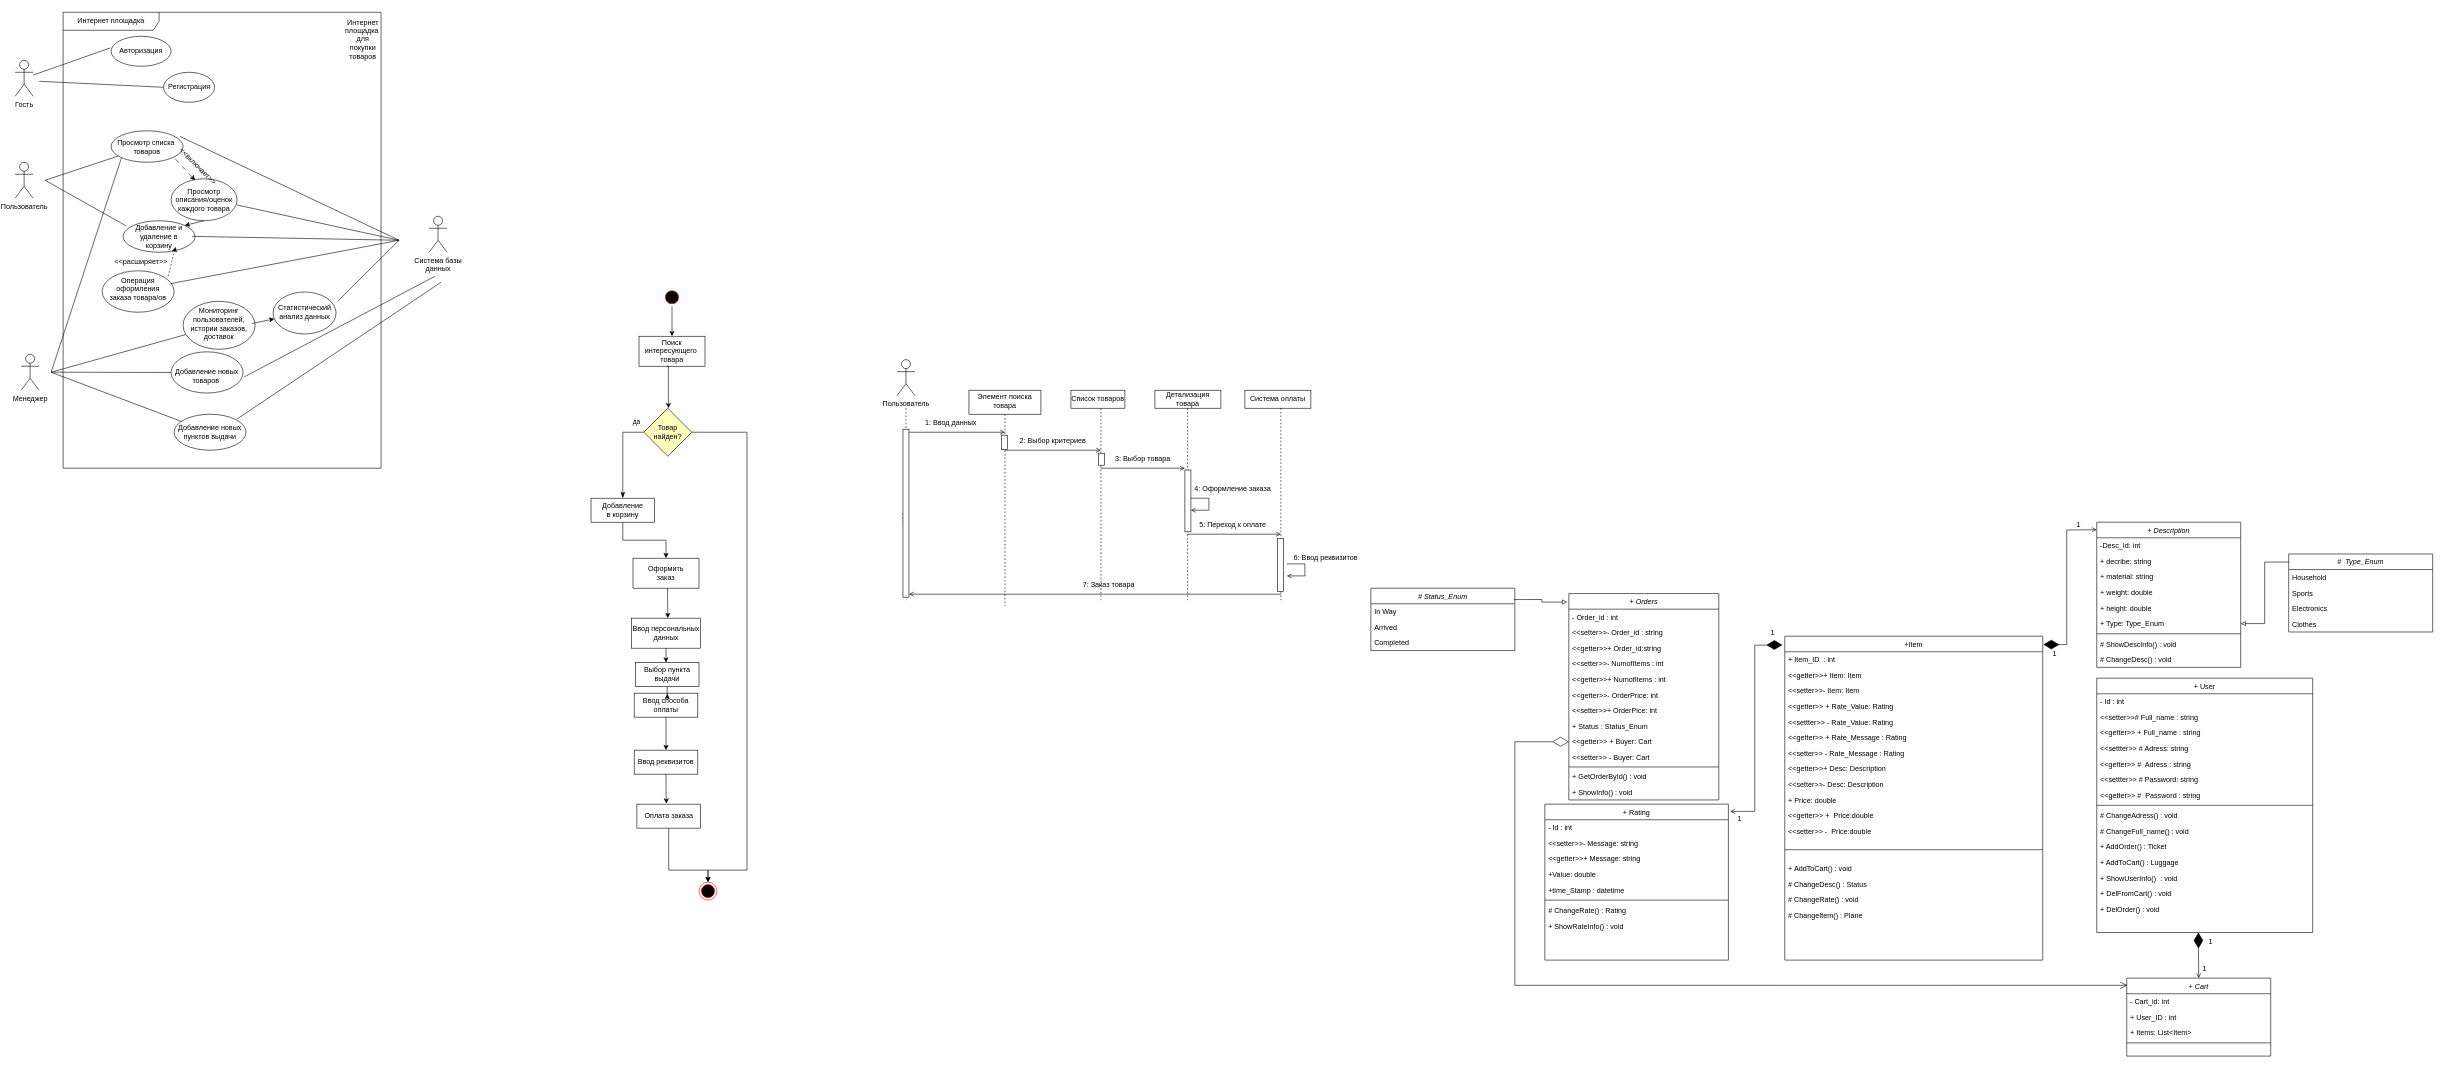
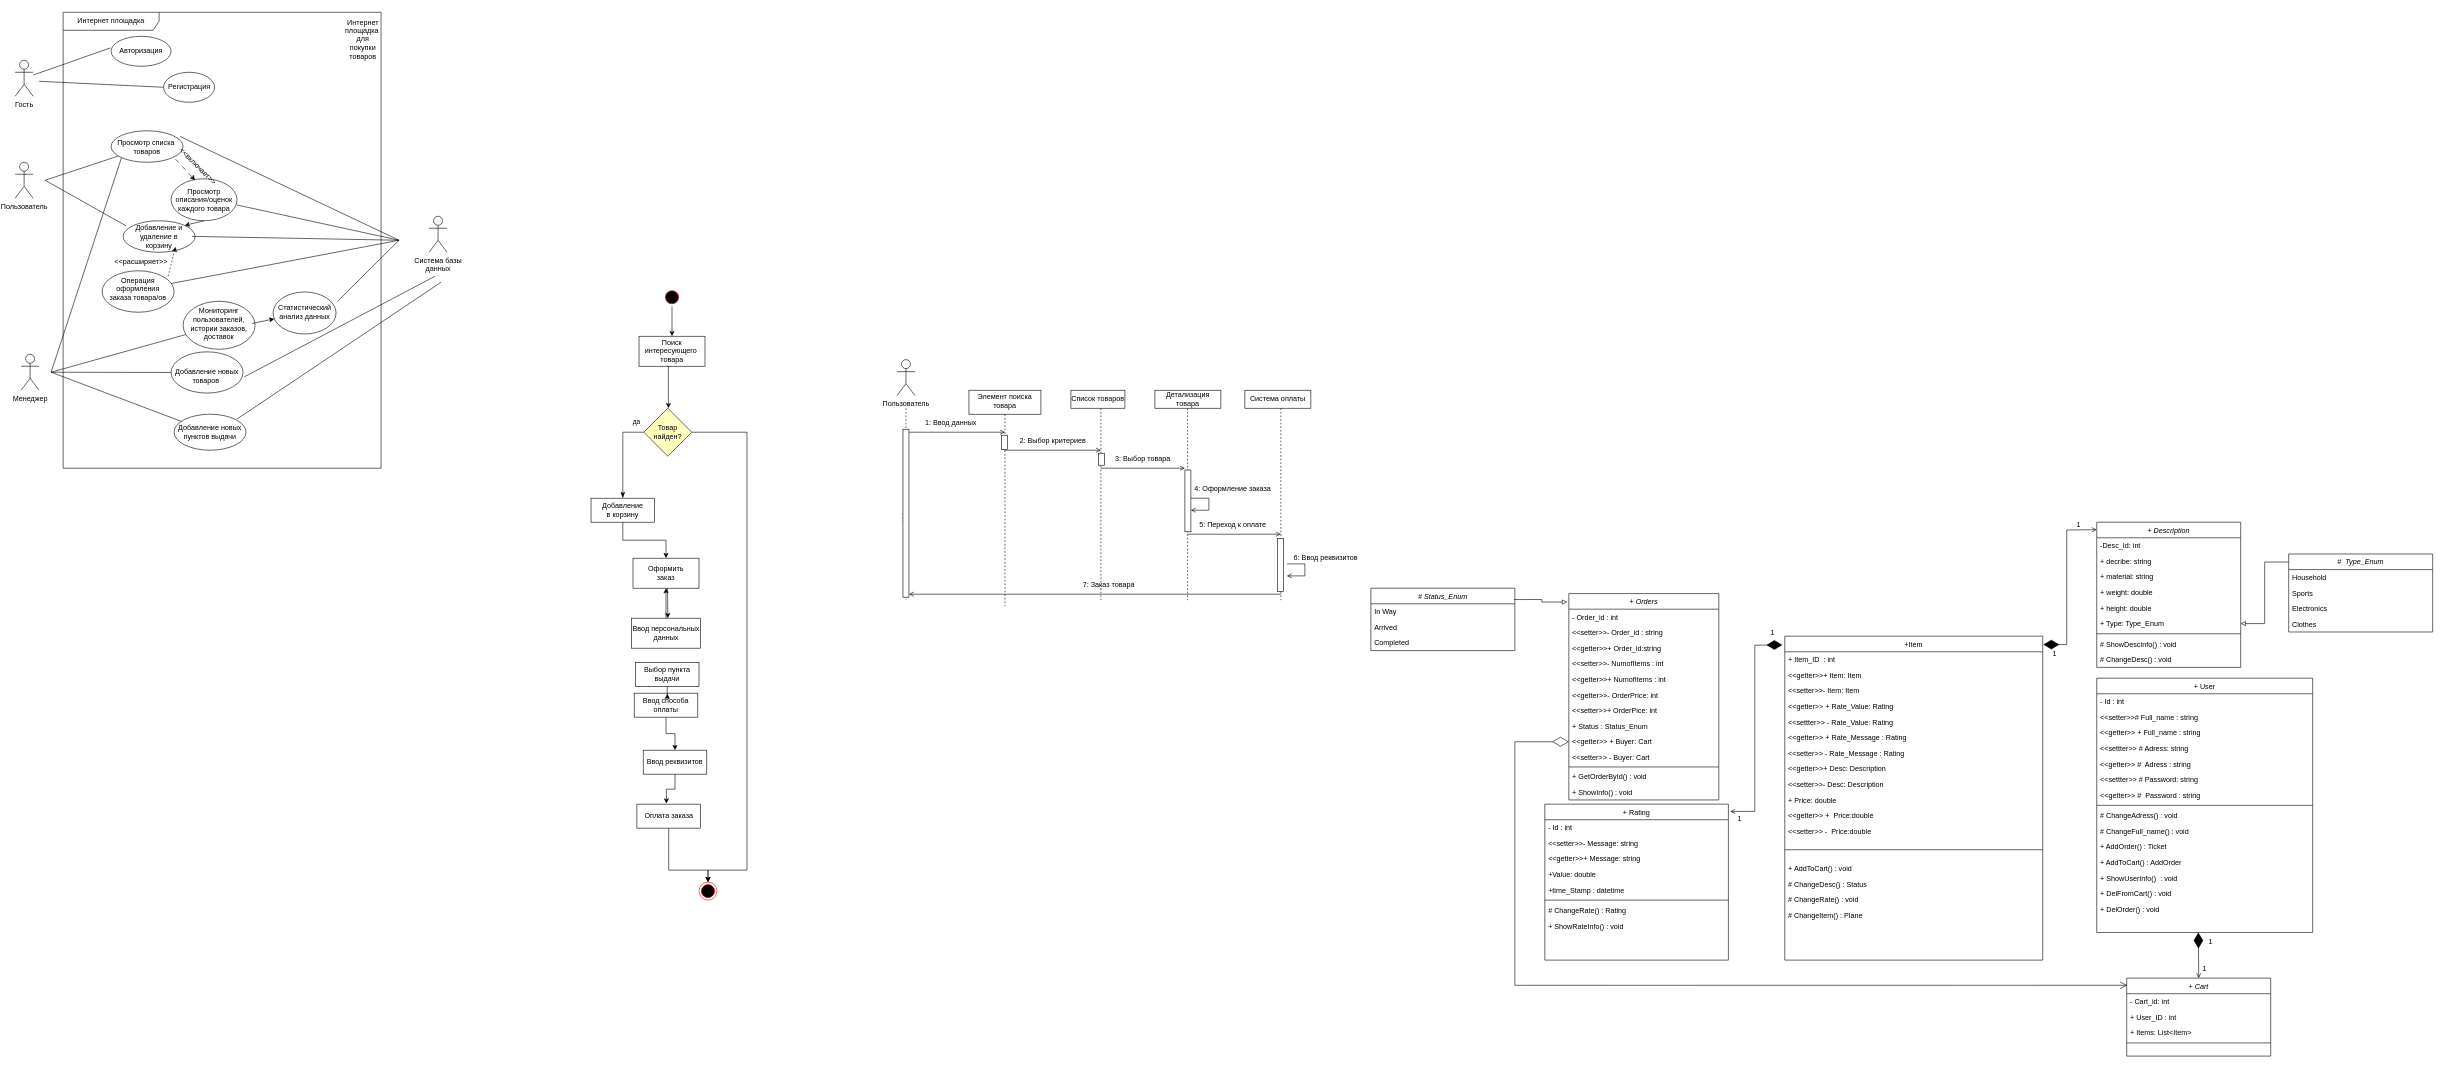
(666, 658) -> (666, 617)
(666, 762) -> (675, 762)
(2143, 863) -> (2145, 863)
